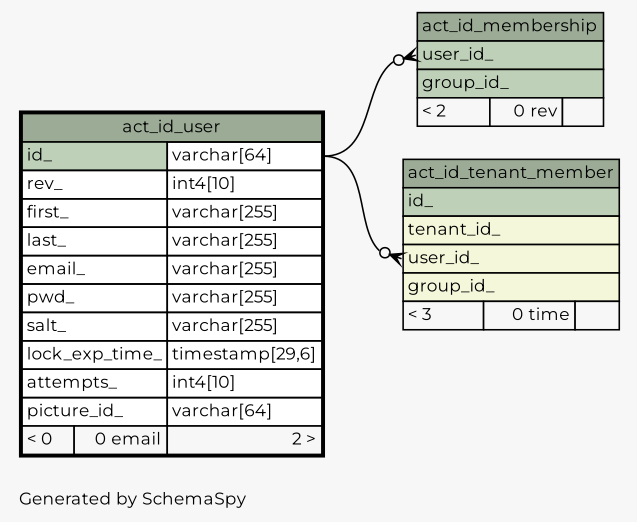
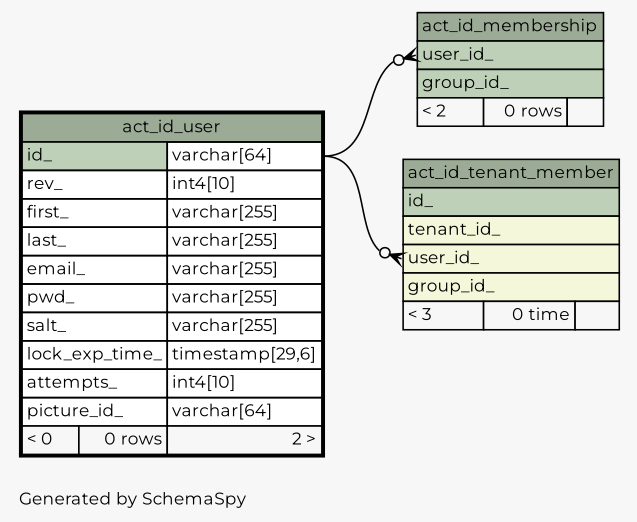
(536, 111) -> (533, 111)
(129, 439) -> (133, 439)
